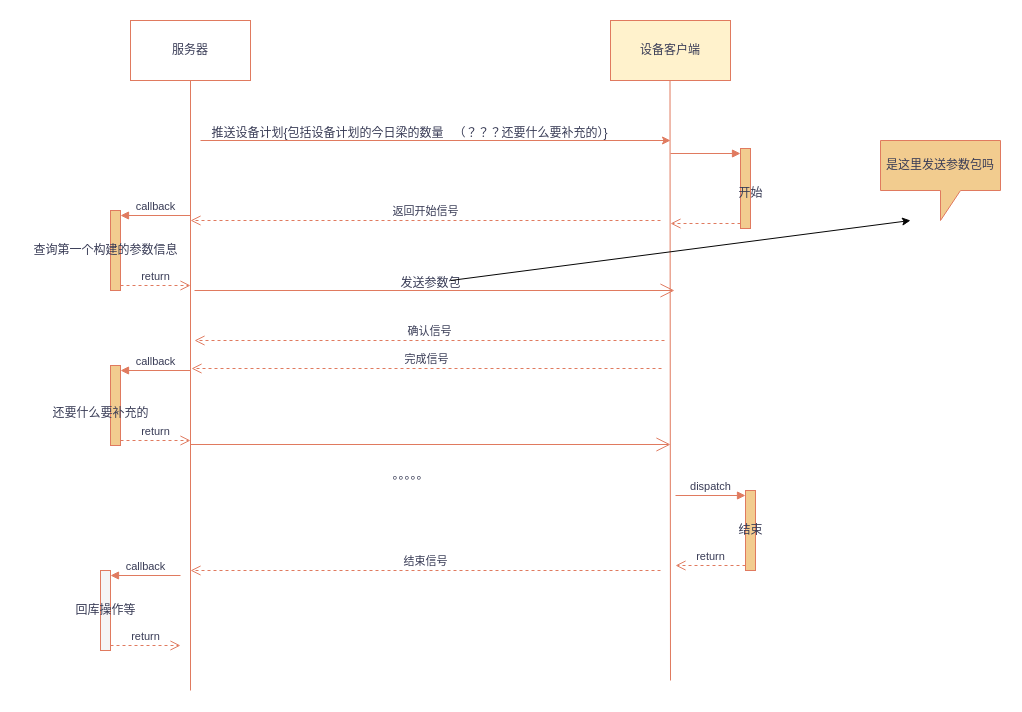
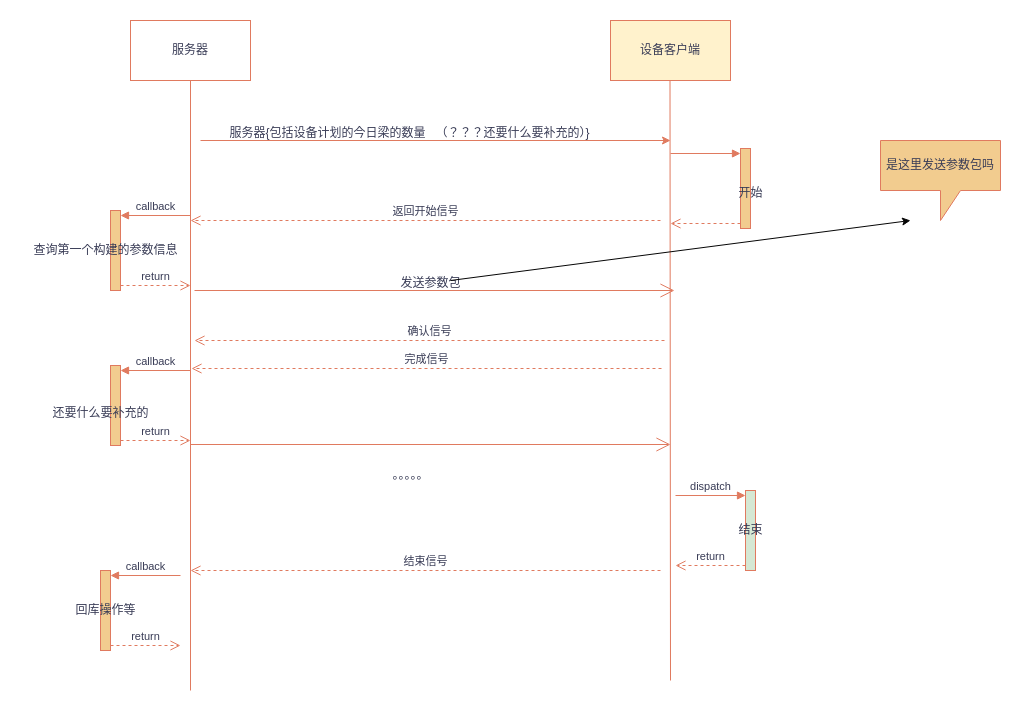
(410, 134) -> (410, 134)
(751, 531) -> (751, 531)
(106, 611) -> (106, 611)
